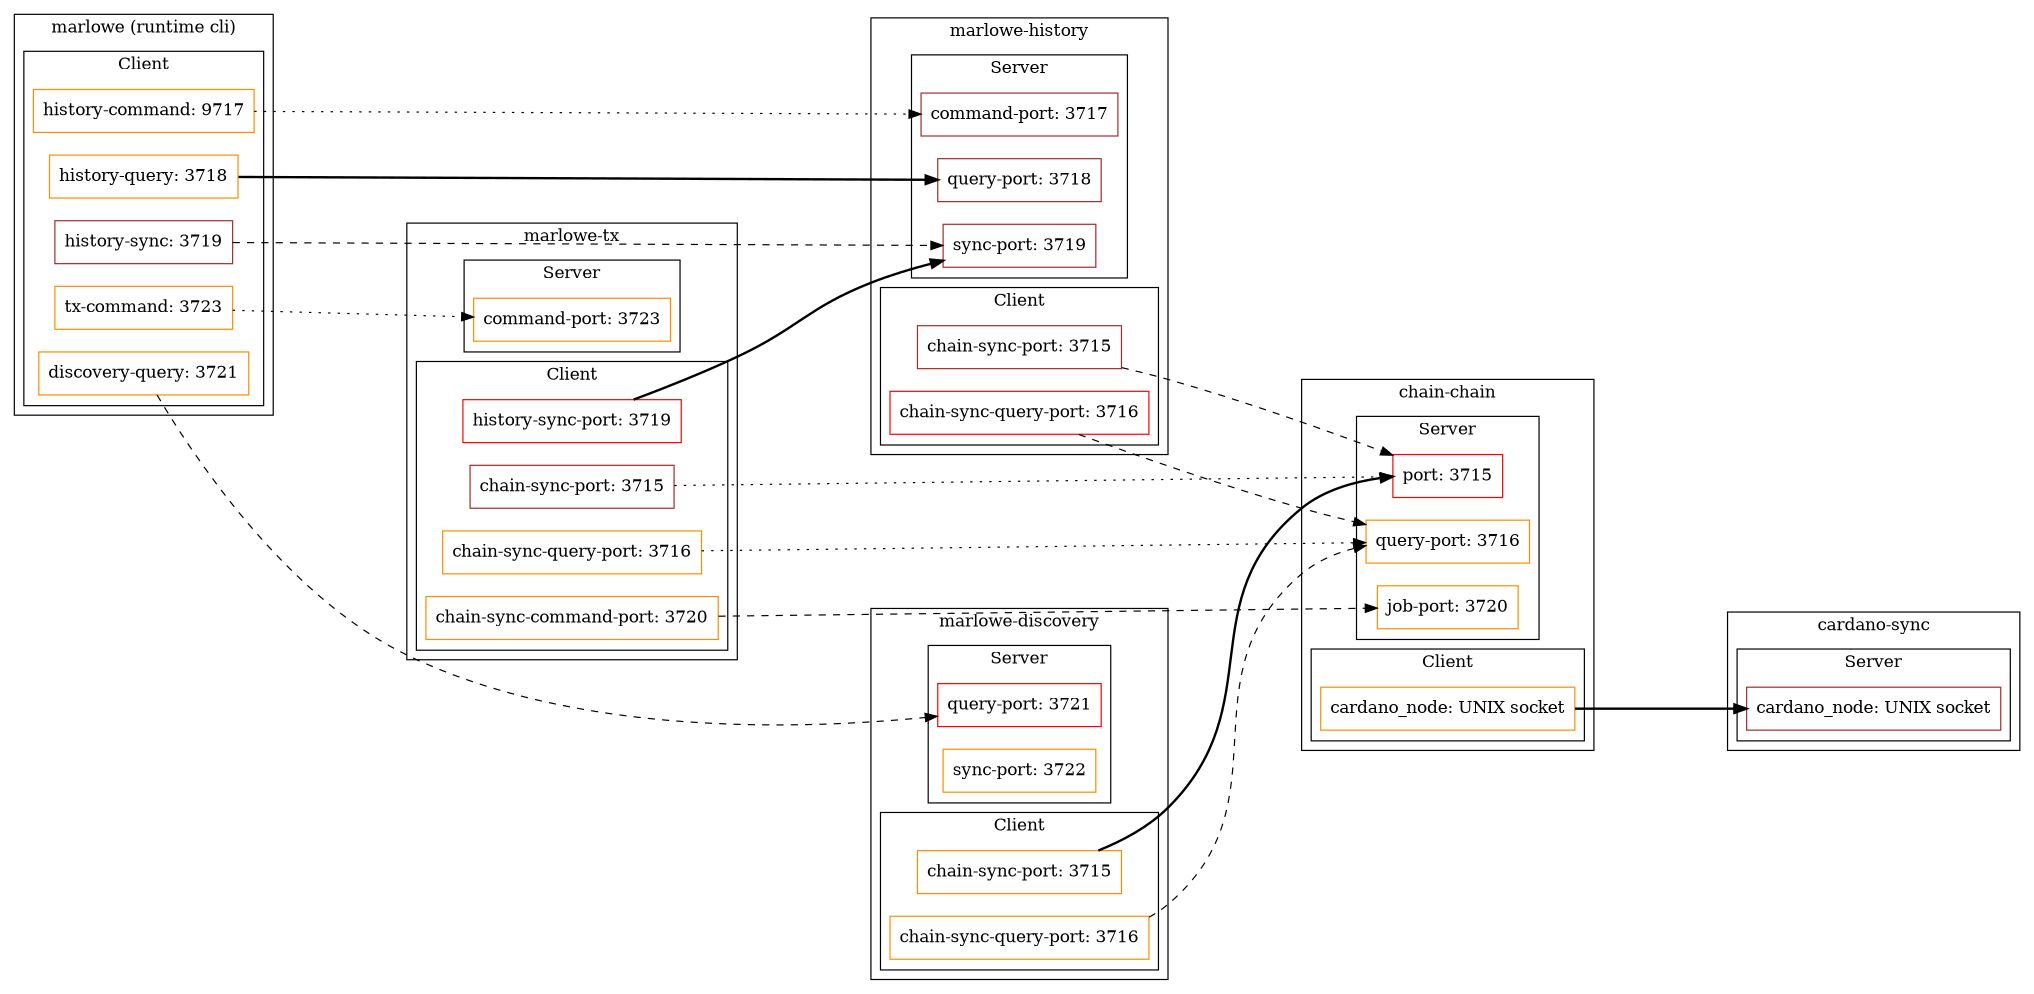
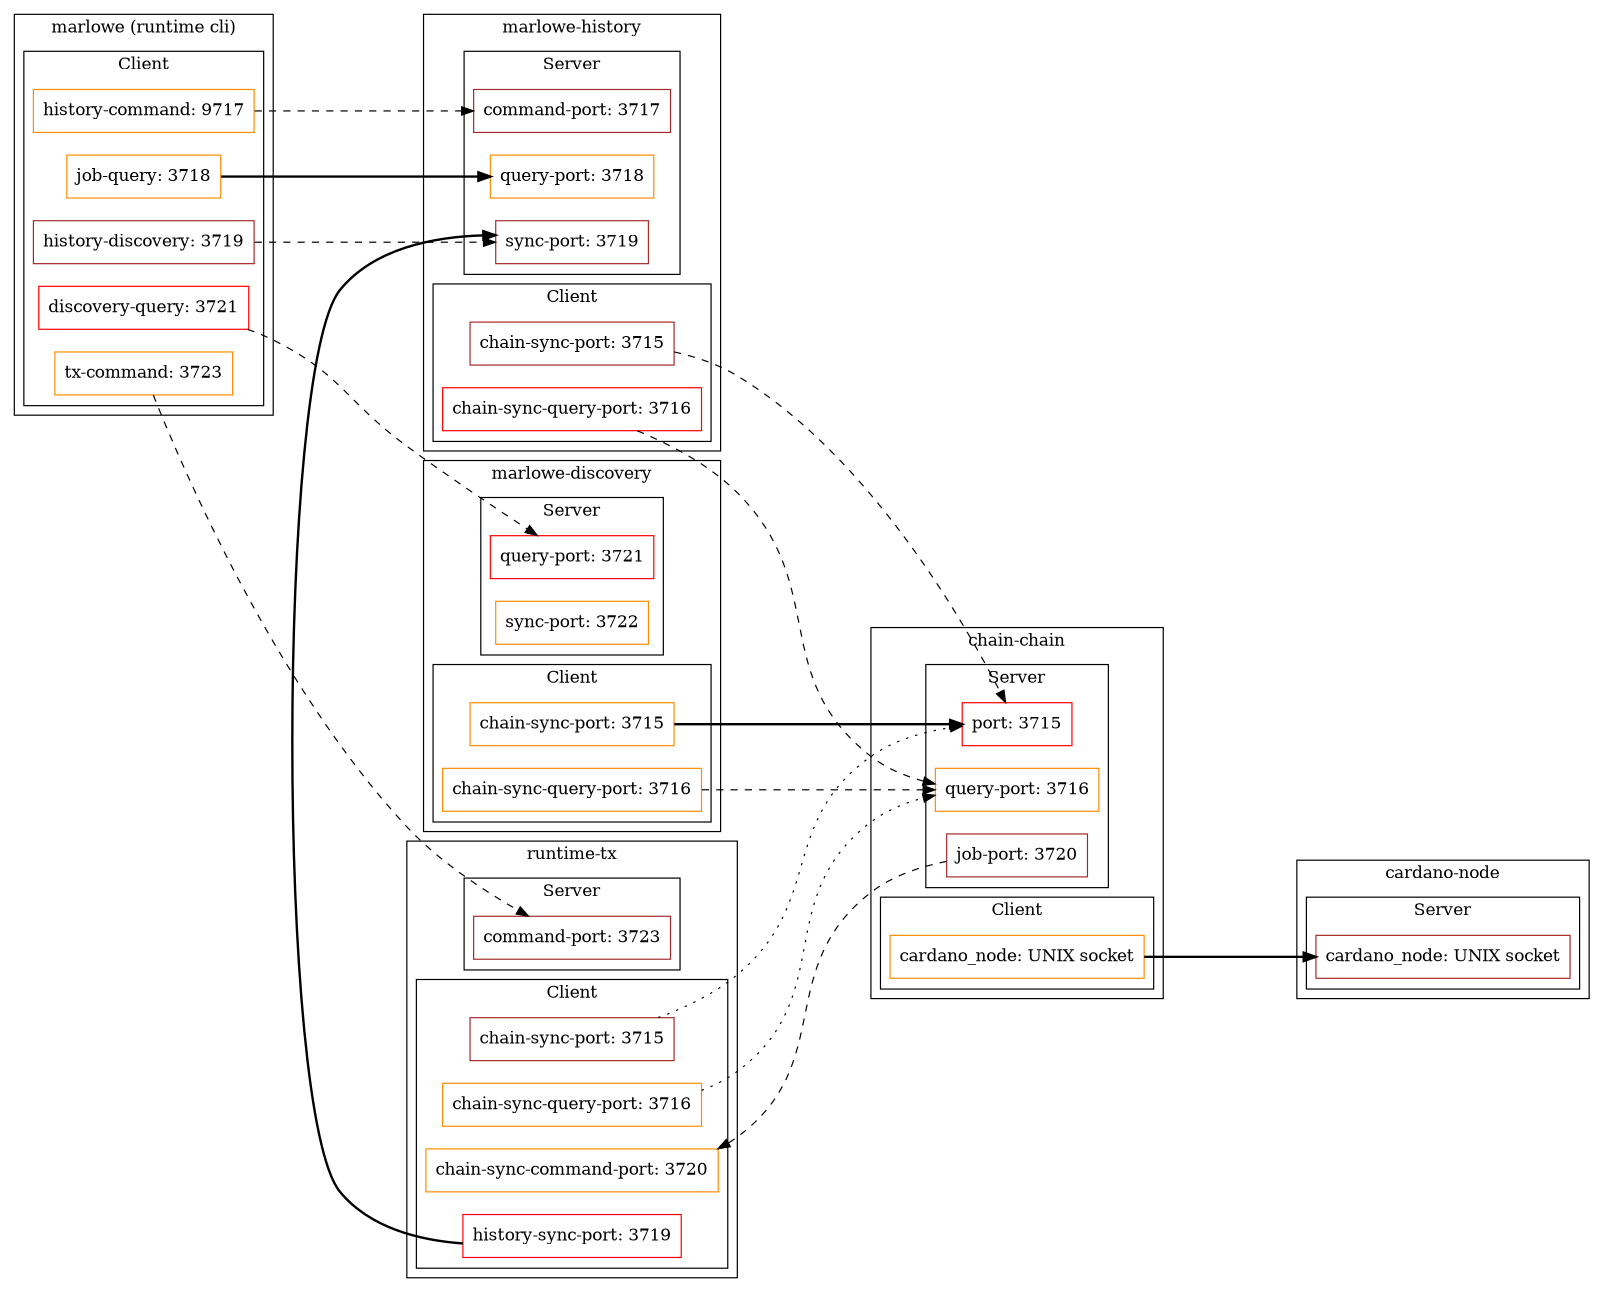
(581, 113) -> (358, 111)
(144, 177) -> (144, 177)
(1019, 180) -> (572, 177)
(572, 237) -> (572, 855)
(144, 242) -> (144, 242)
(347, 313) -> (306, 695)
(572, 320) -> (572, 938)
(144, 373) -> (144, 308)
(1448, 607) -> (1017, 855)
(1187, 610) -> (813, 980)
(1874, 626) -> (1443, 874)
